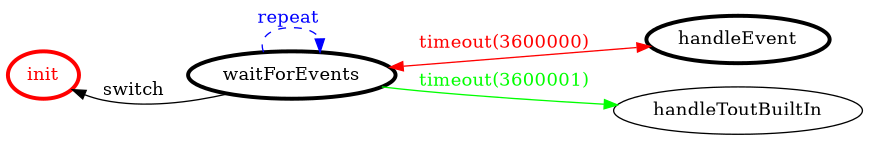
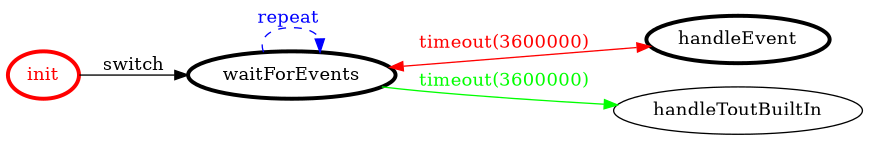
(505, 81) -> (505, 81)
(156, 104) -> (127, 75)
